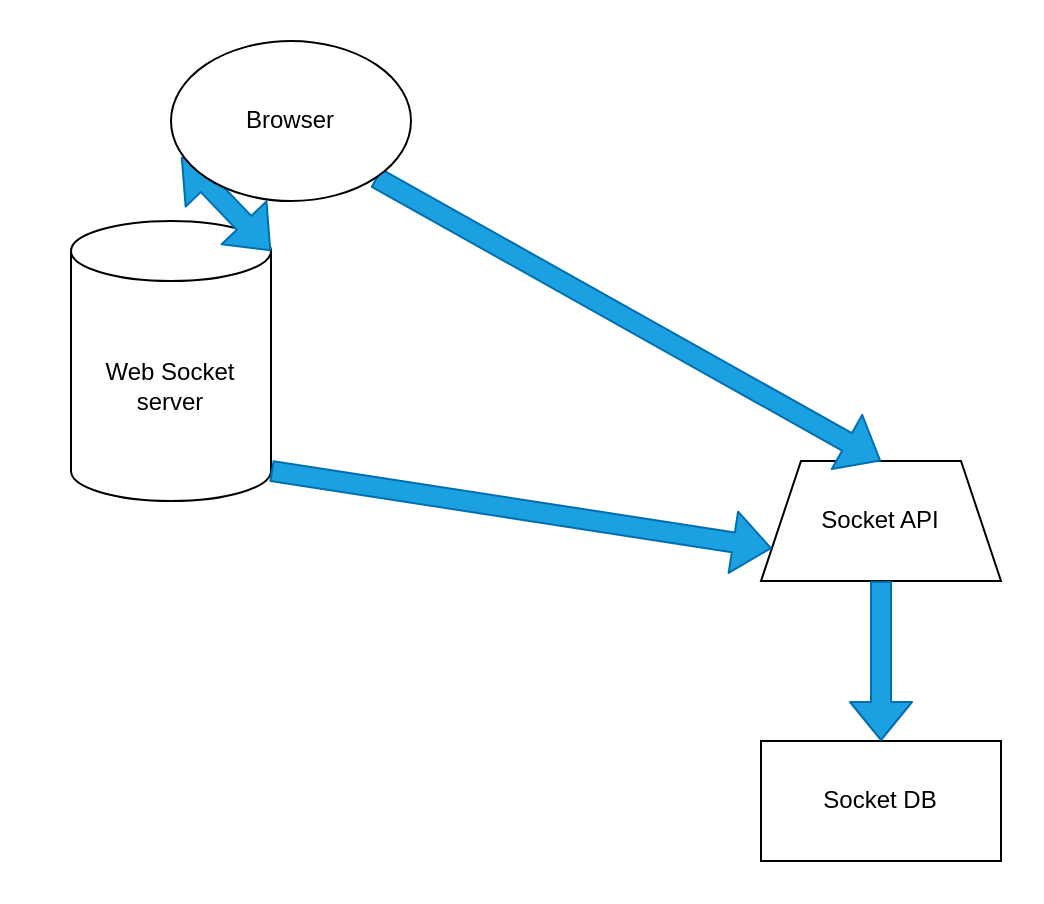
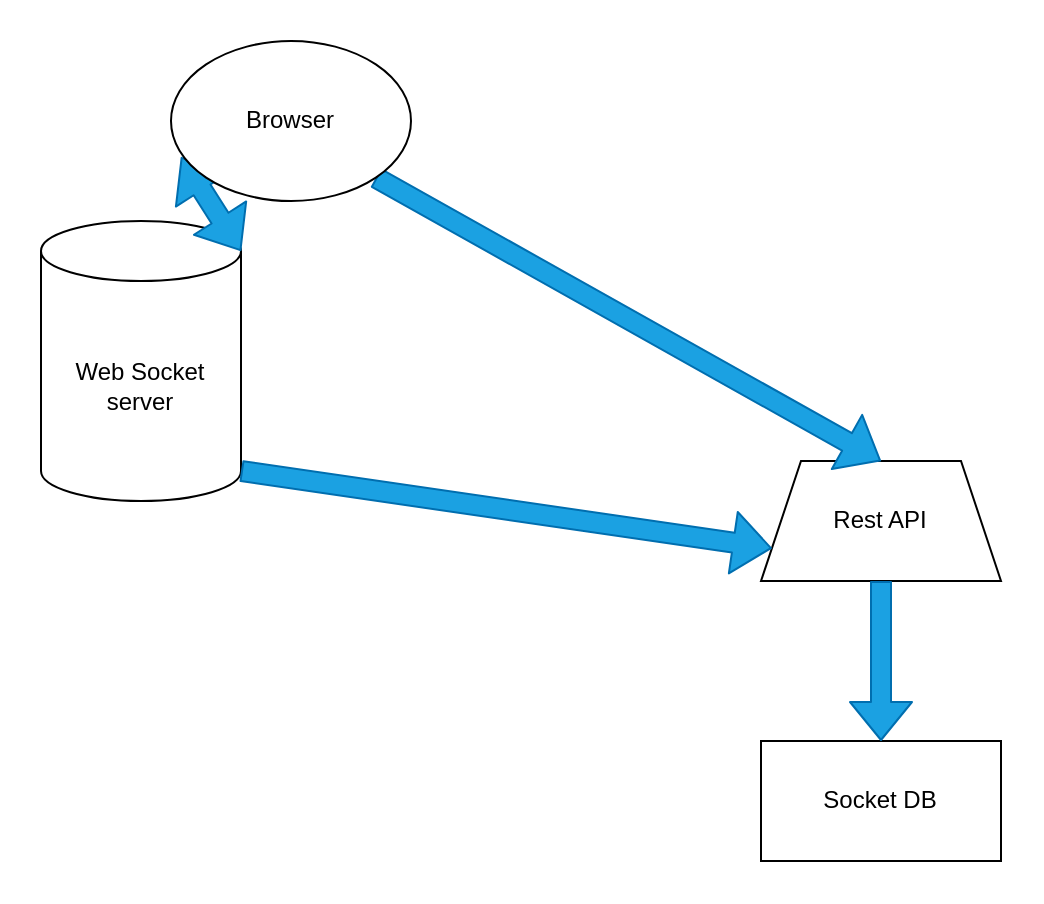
(171, 361) -> (141, 361)
(881, 521) -> (881, 521)
